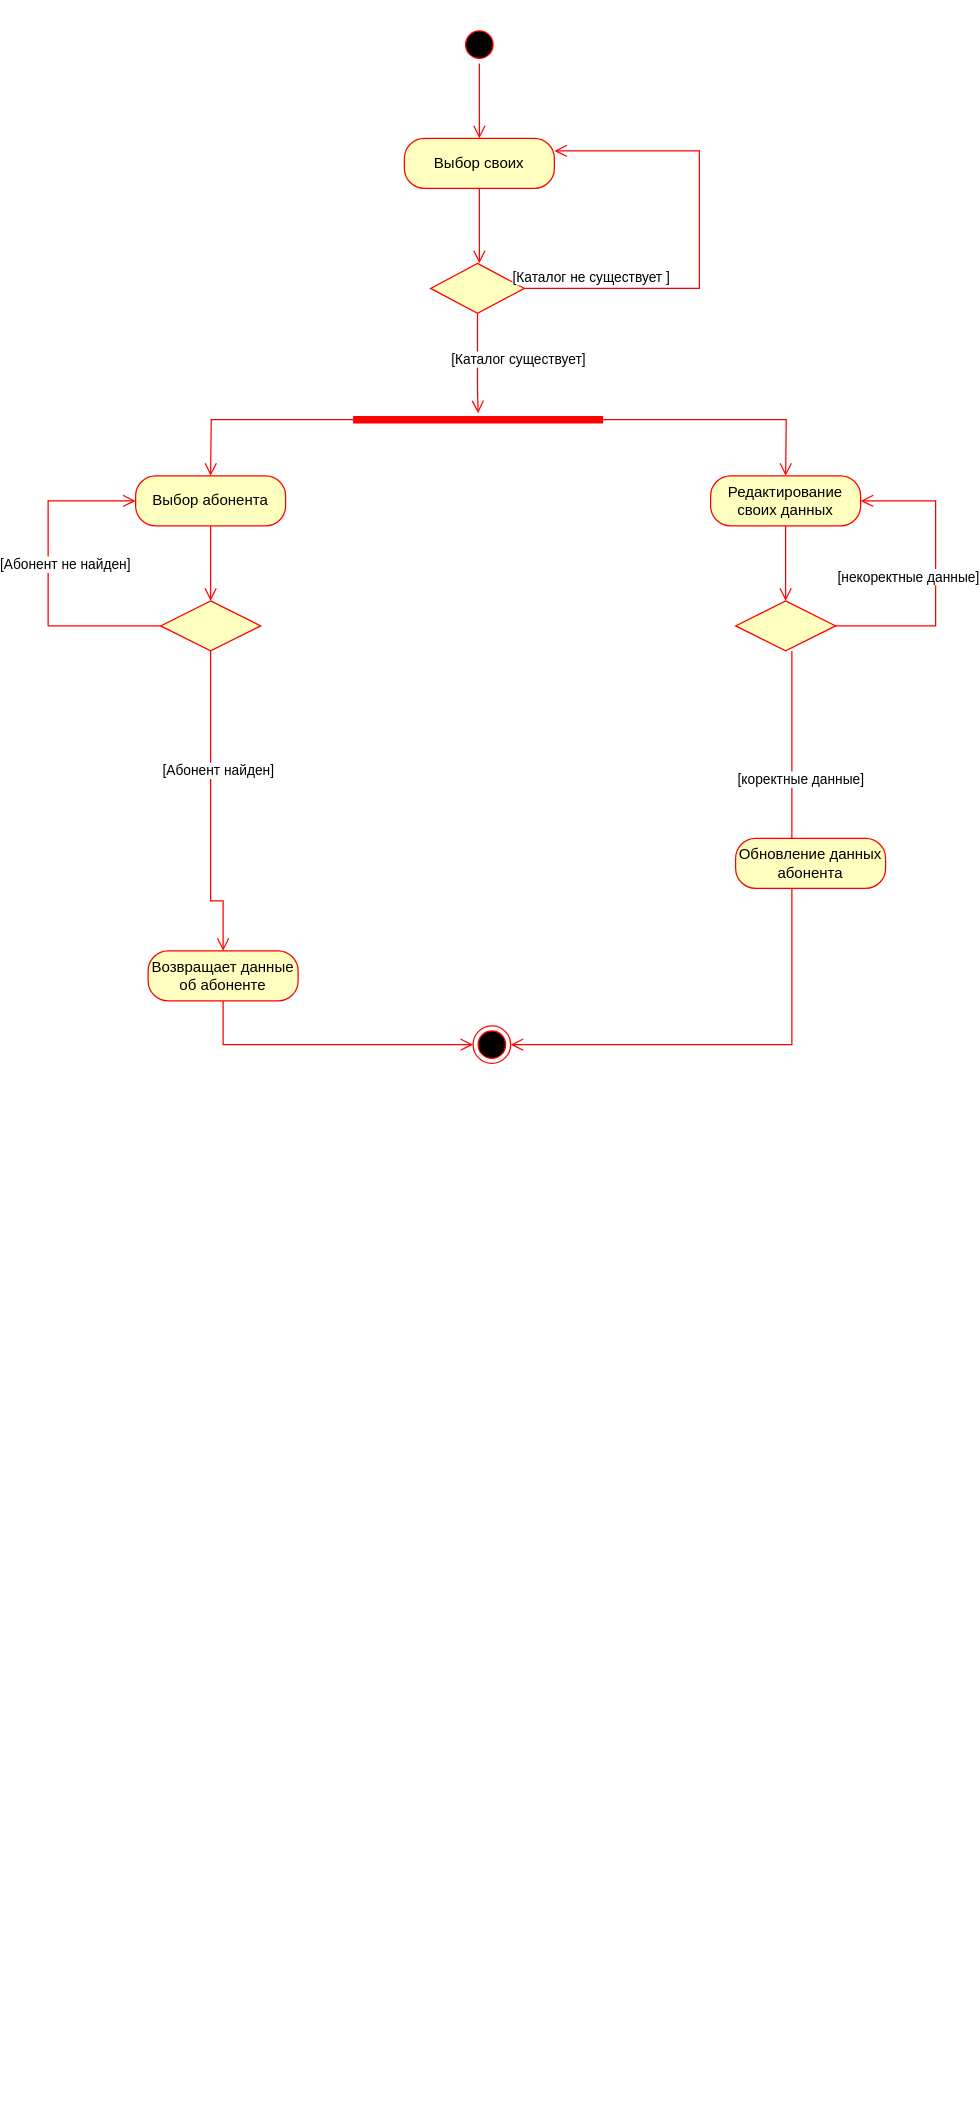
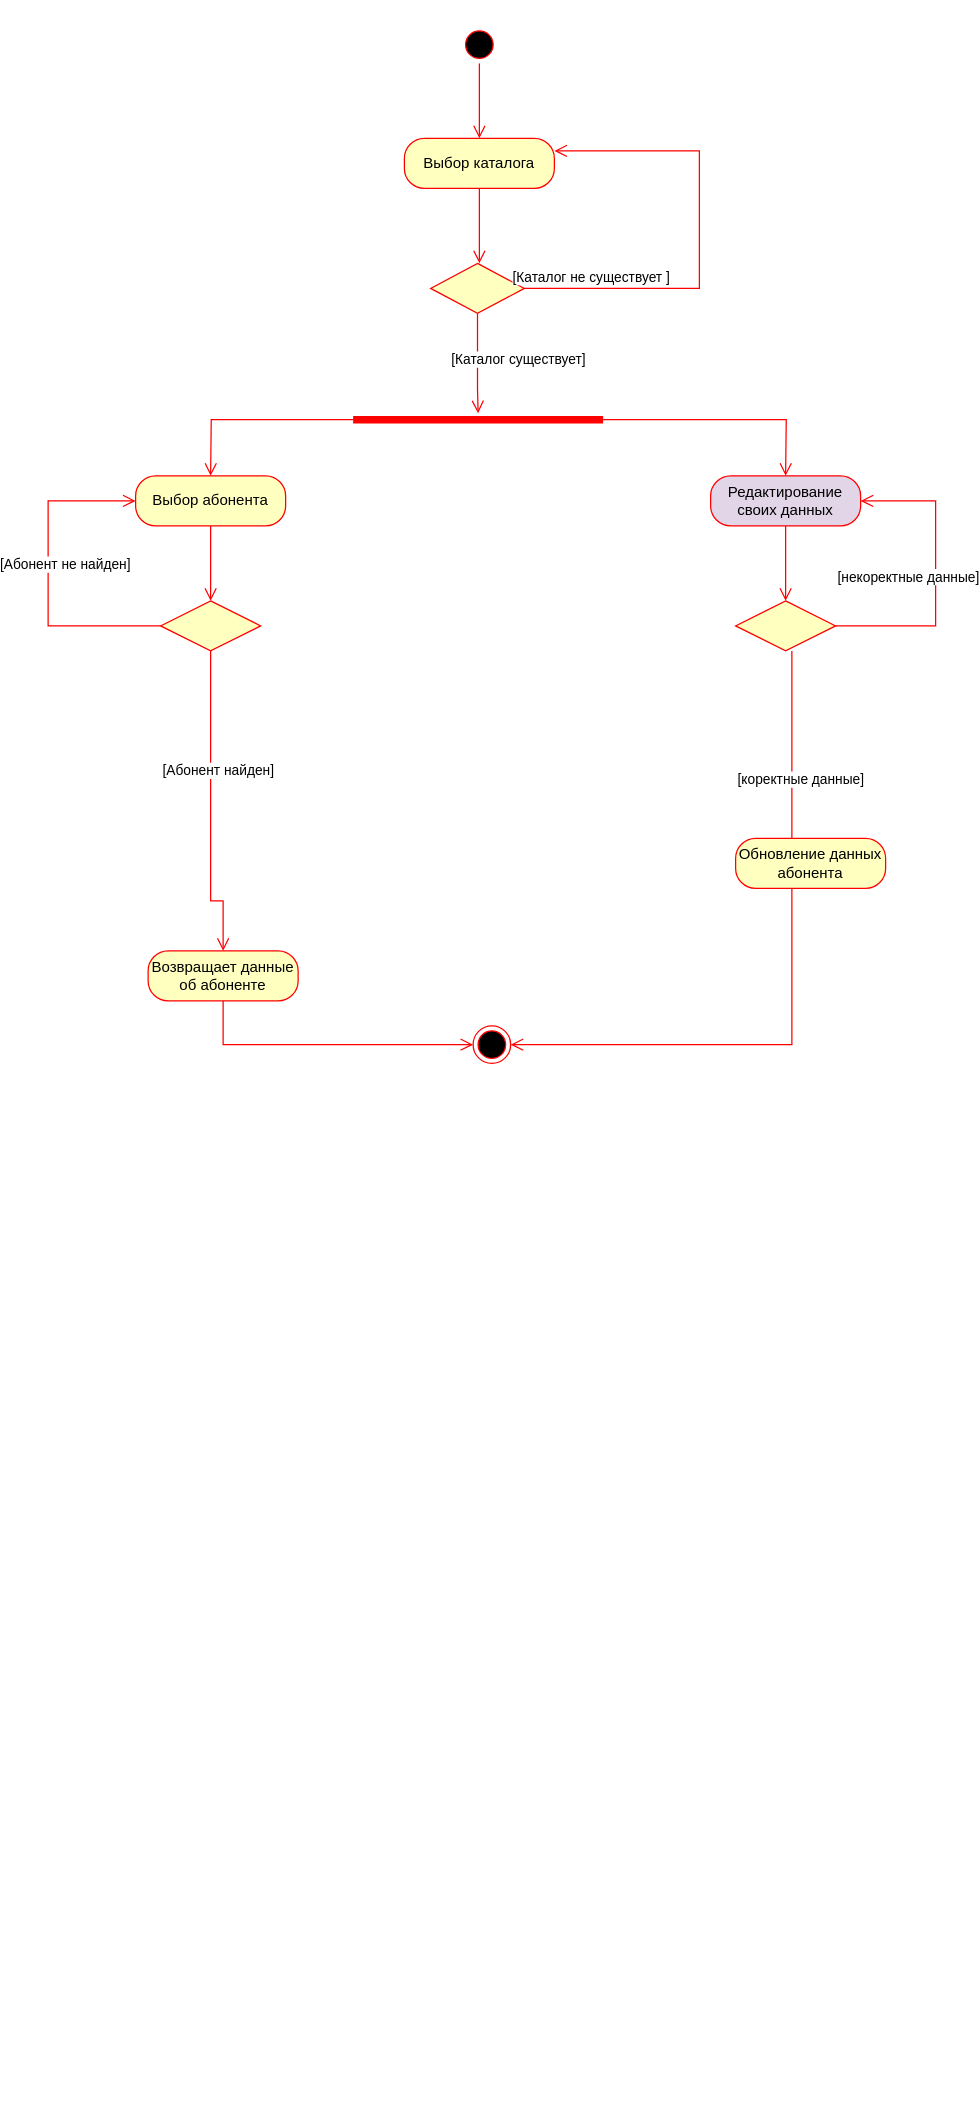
(479, 163) -> (479, 163)
(786, 501) -> (786, 501)
